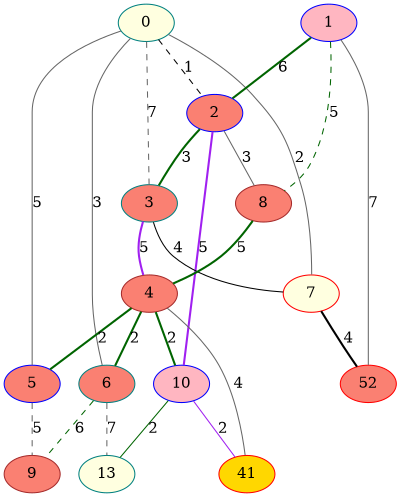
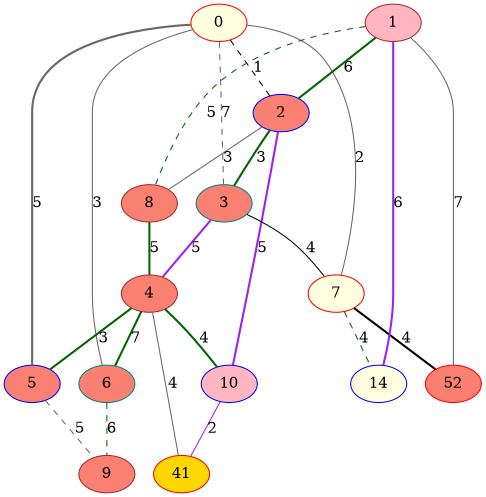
(146, 23) -> (219, 23)
(329, 23) -> (393, 23)
(32, 175) -> (32, 140)
(103, 339) -> (104, 339)
(135, 339) -> (136, 339)
(172, 339) -> (204, 339)
none -> (379, 384)
(107, 474) -> none
